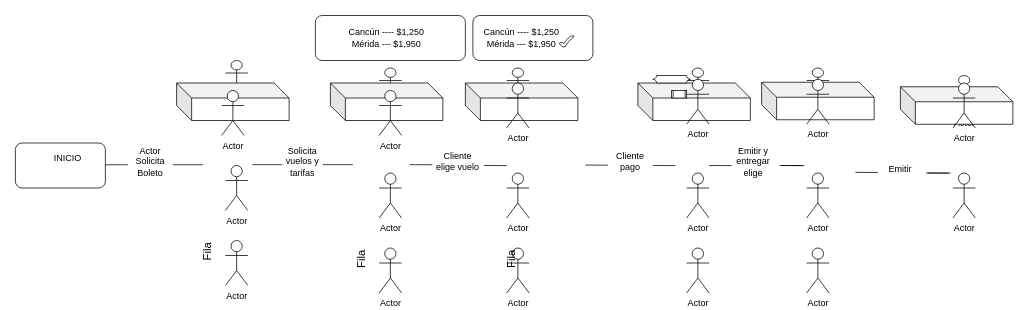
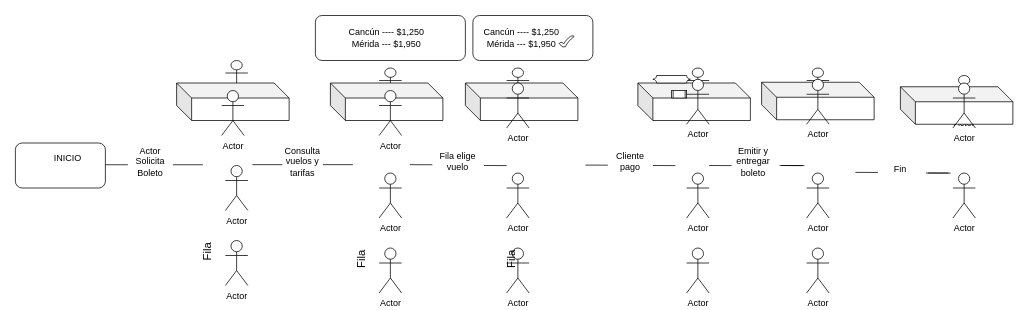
(303, 162) -> (303, 162)
(458, 162) -> (458, 162)
(753, 162) -> (753, 162)
(900, 169) -> (900, 169)
